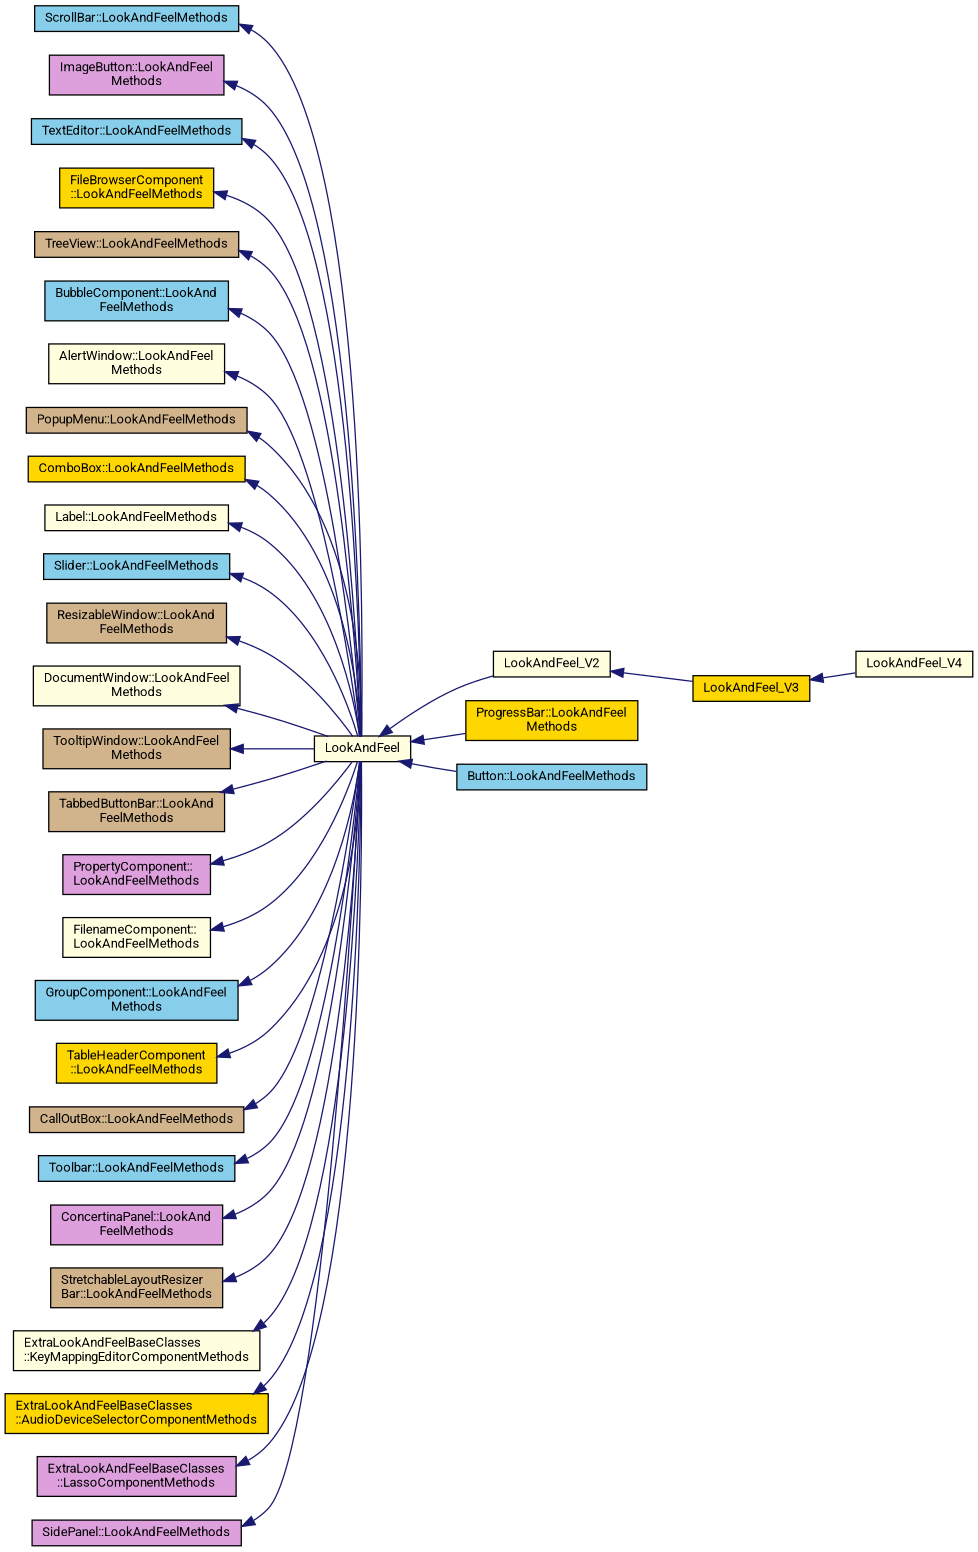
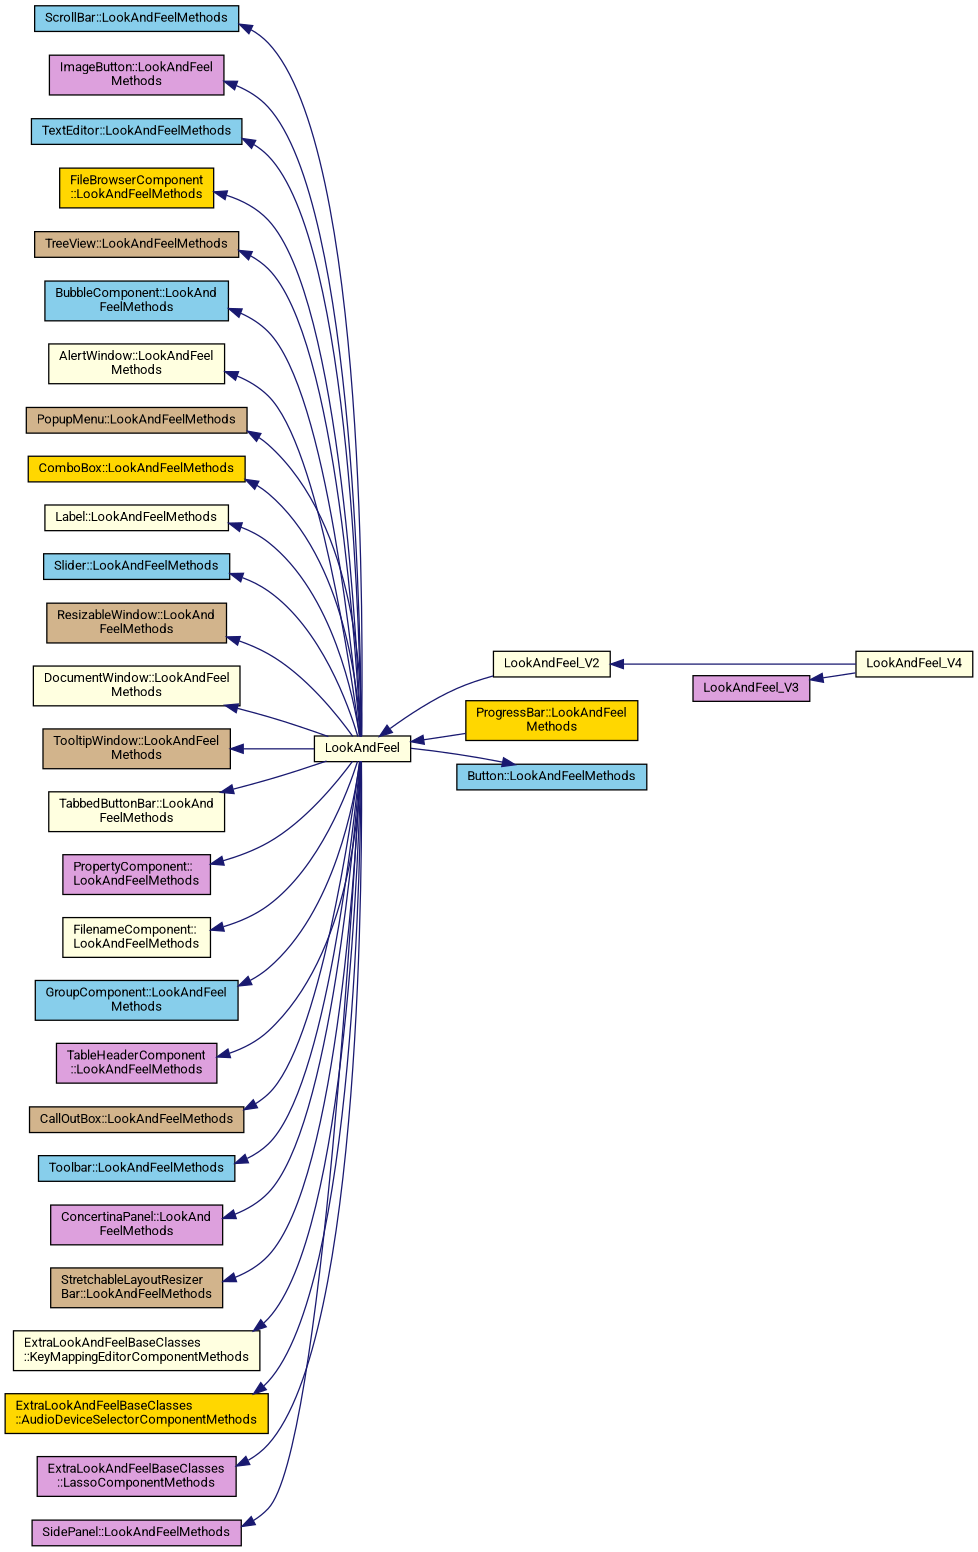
(658, 677) -> (740, 664)
(751, 689) -> (751, 689)
(434, 768) -> (457, 754)
(137, 812) -> (137, 812)
(137, 1063) -> (137, 1063)
